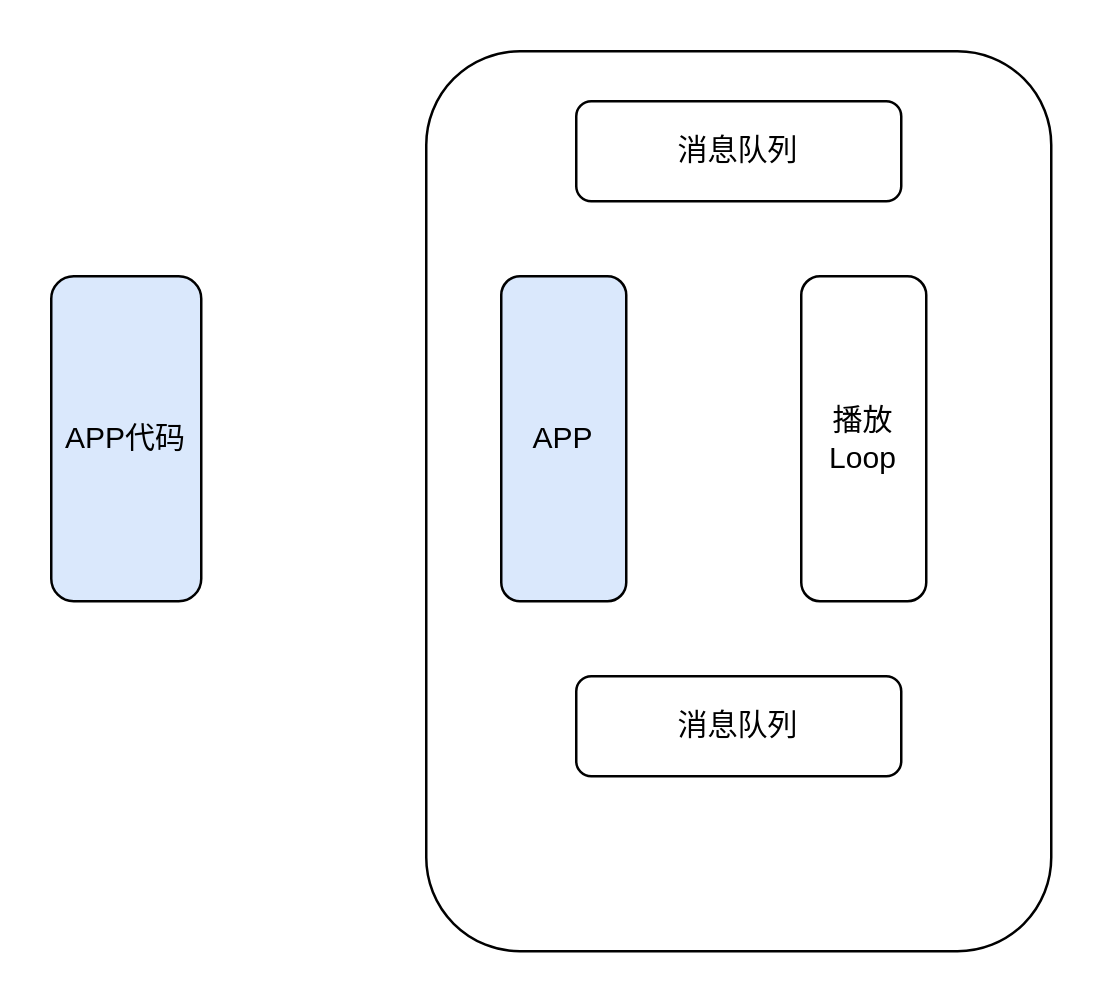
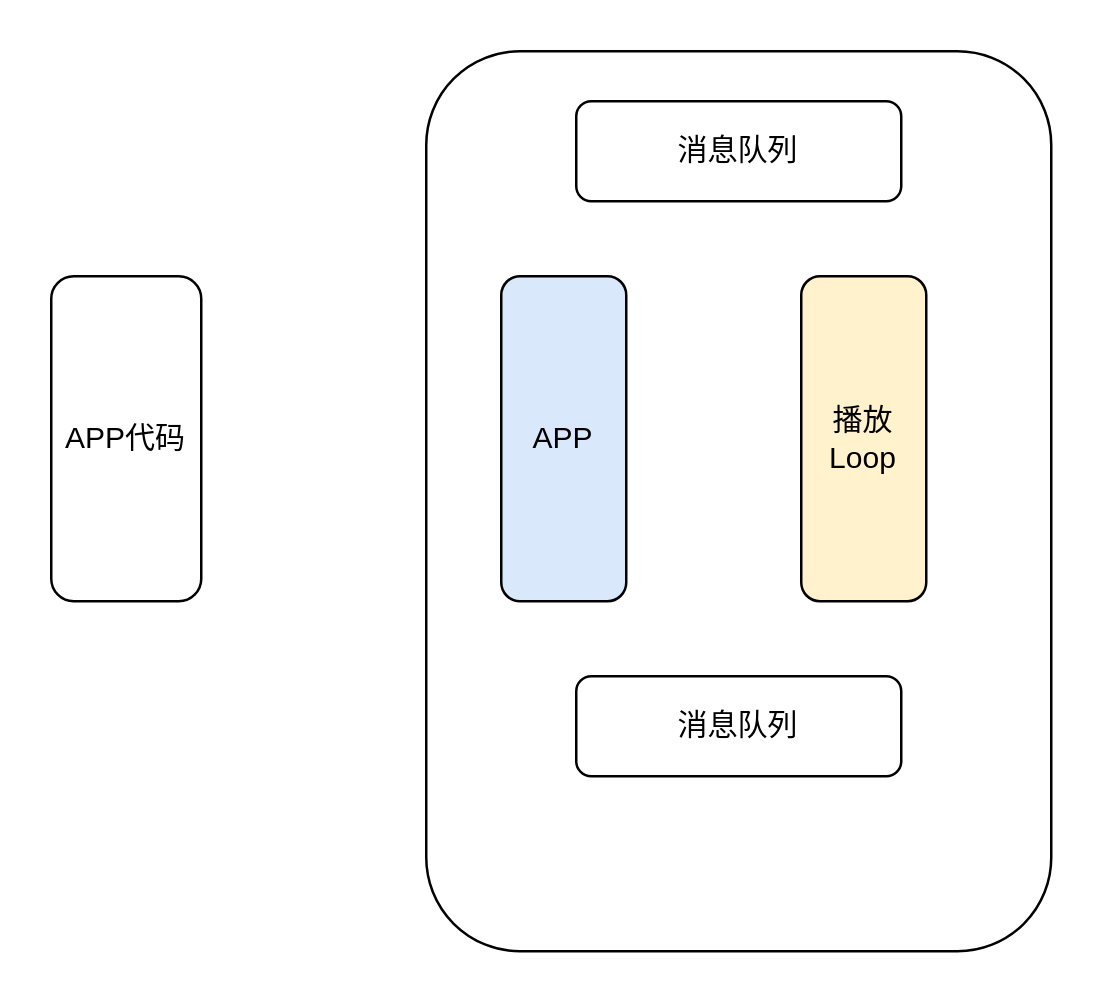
(126, 439) -> (126, 439)
(864, 439) -> (864, 439)
